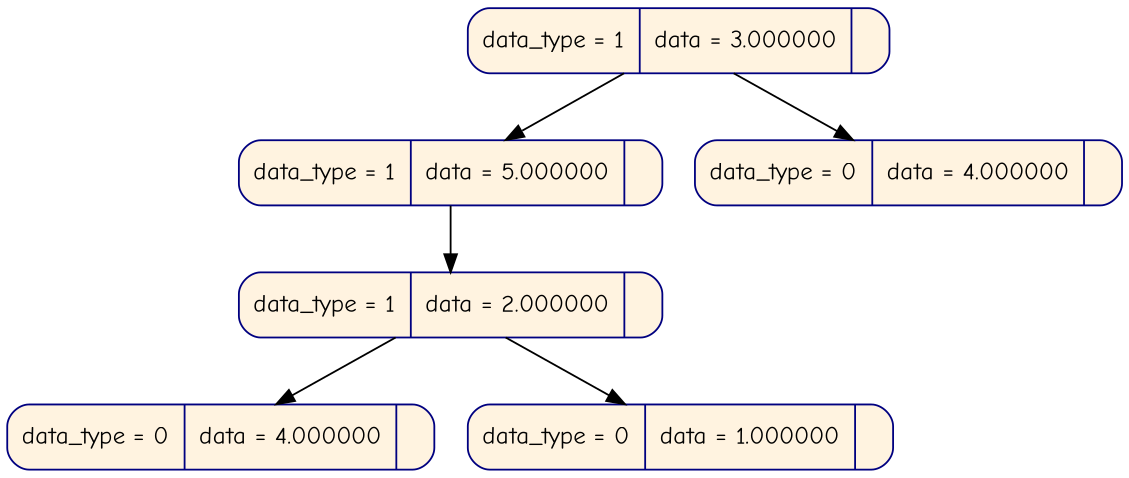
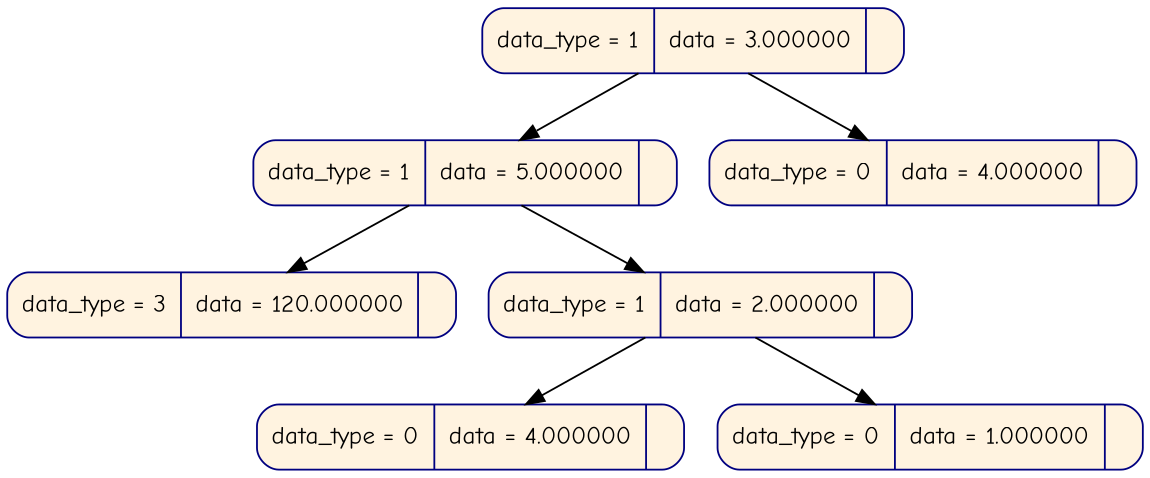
none -> (232, 305)
